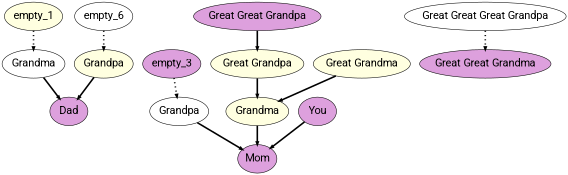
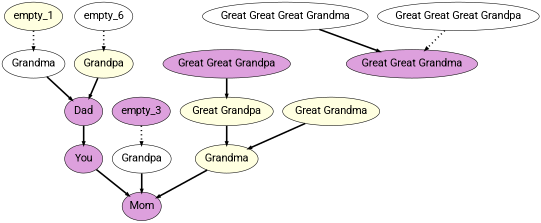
none -> (285, 16)
none -> (84, 134)
